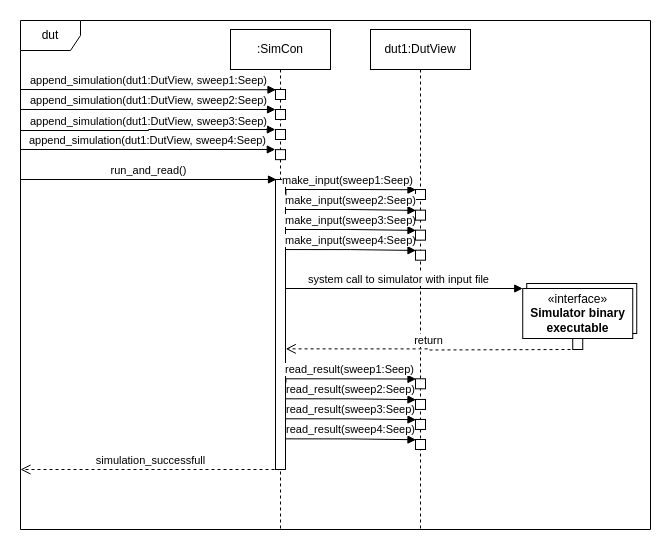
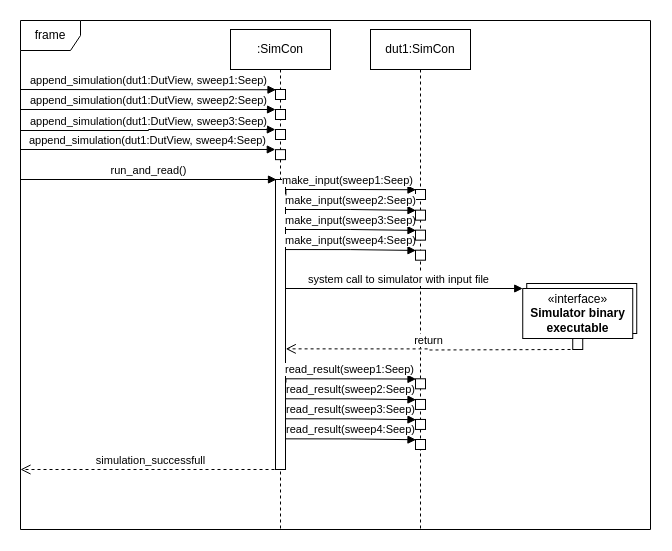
(51, 36) -> (51, 36)
(421, 50) -> (421, 50)
